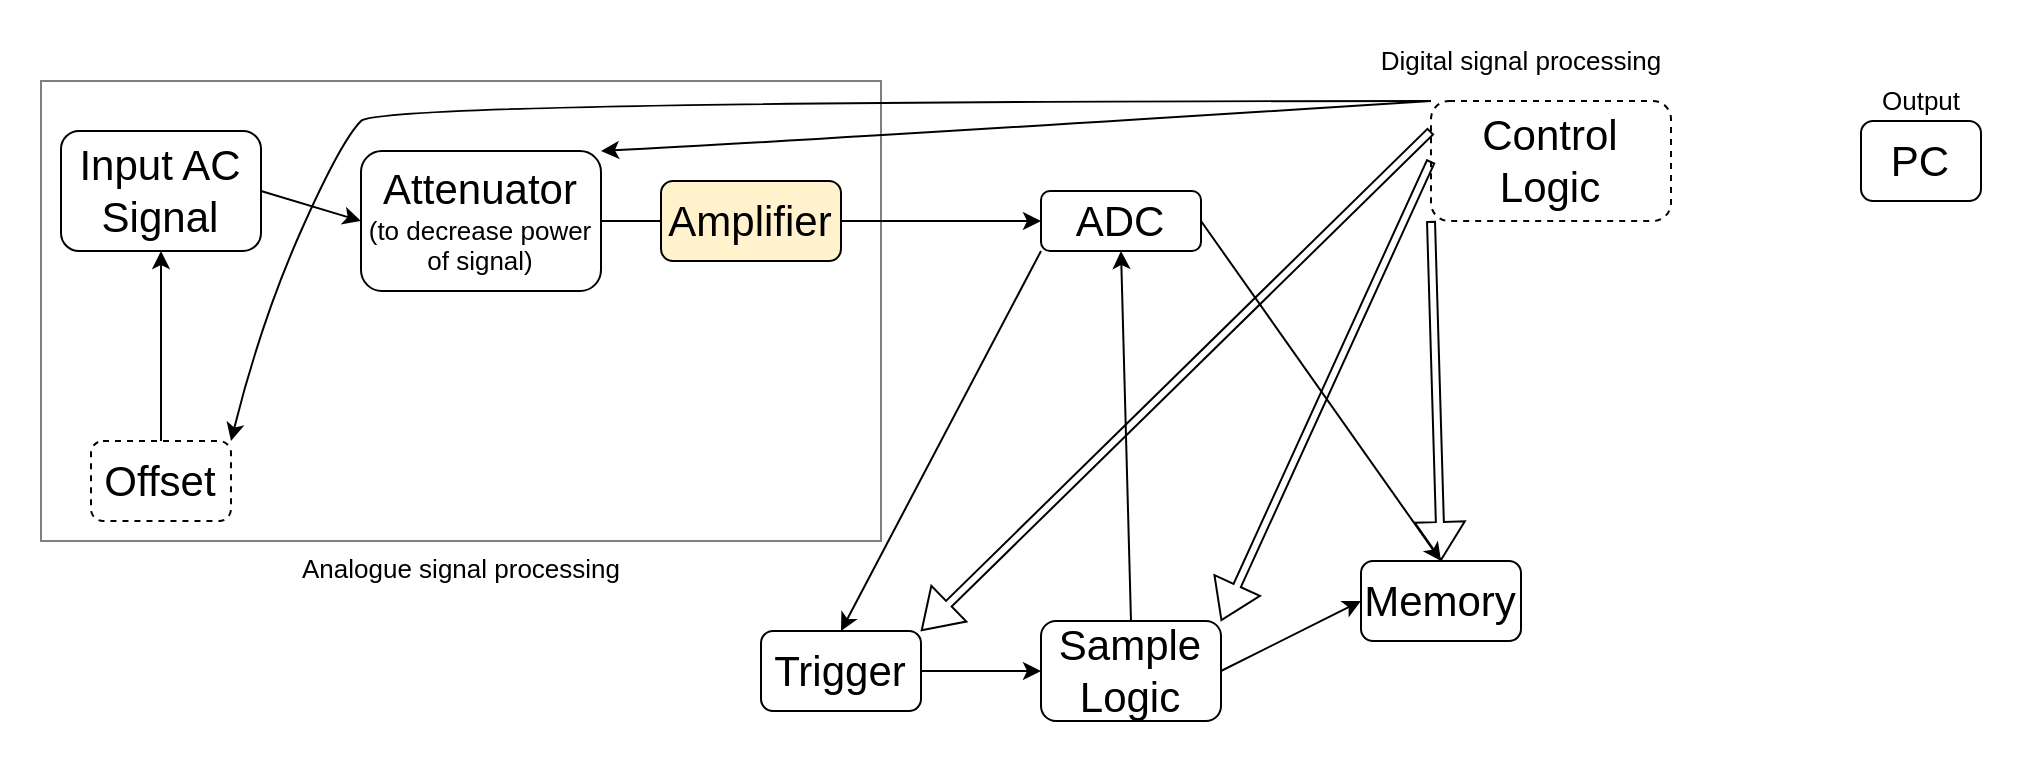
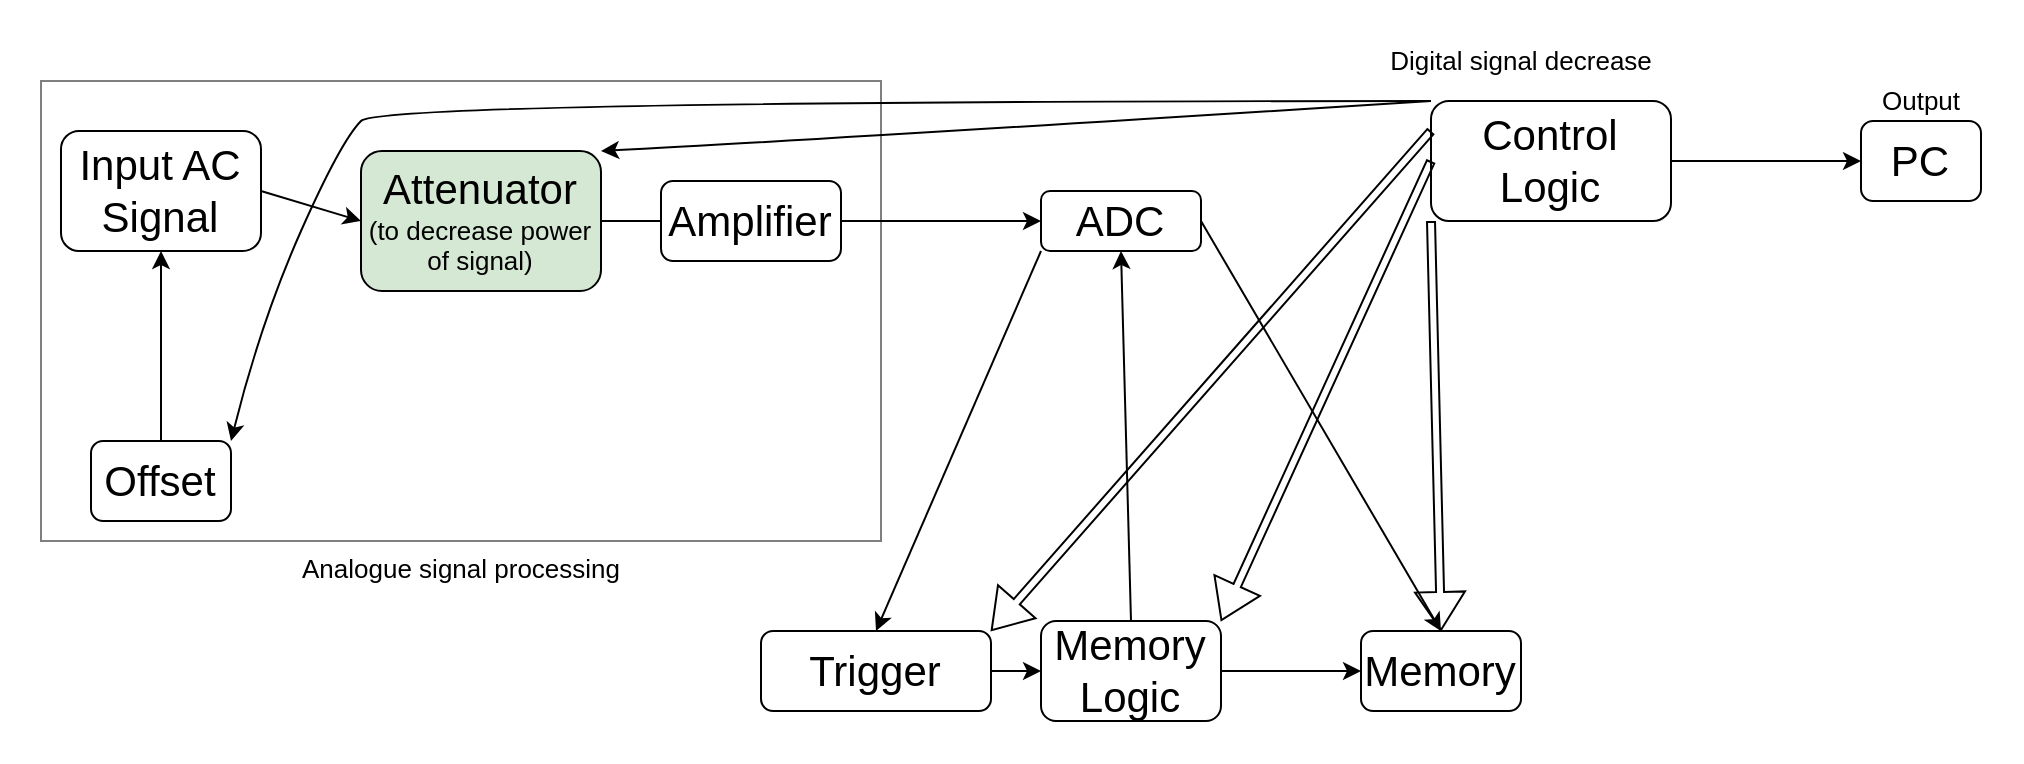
(1522, 61) -> (1522, 61)
(1551, 161) -> (1551, 161)
none -> (1759, 161)
(481, 221) -> (481, 221)
(751, 221) -> (751, 221)
(161, 481) -> (161, 481)
(1441, 601) -> (1441, 671)
(841, 671) -> (876, 671)
(1131, 671) -> (1131, 671)
